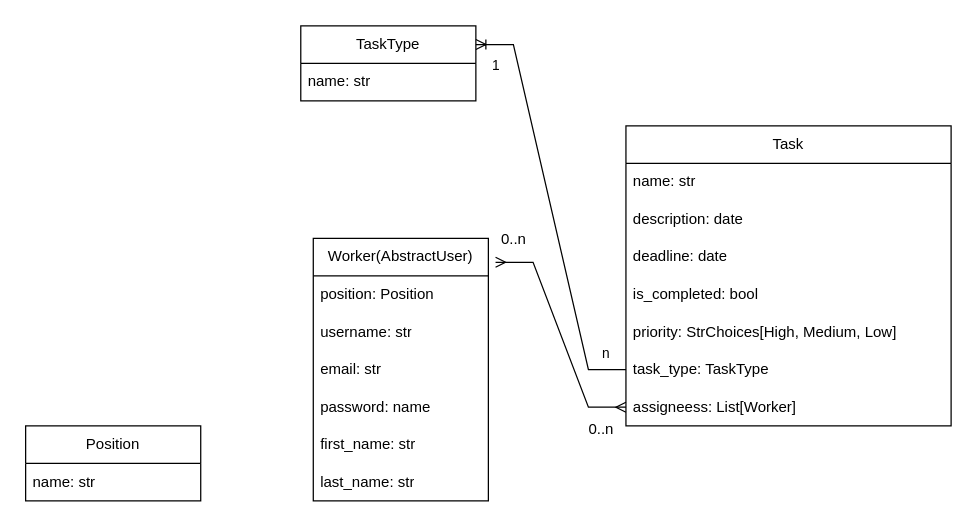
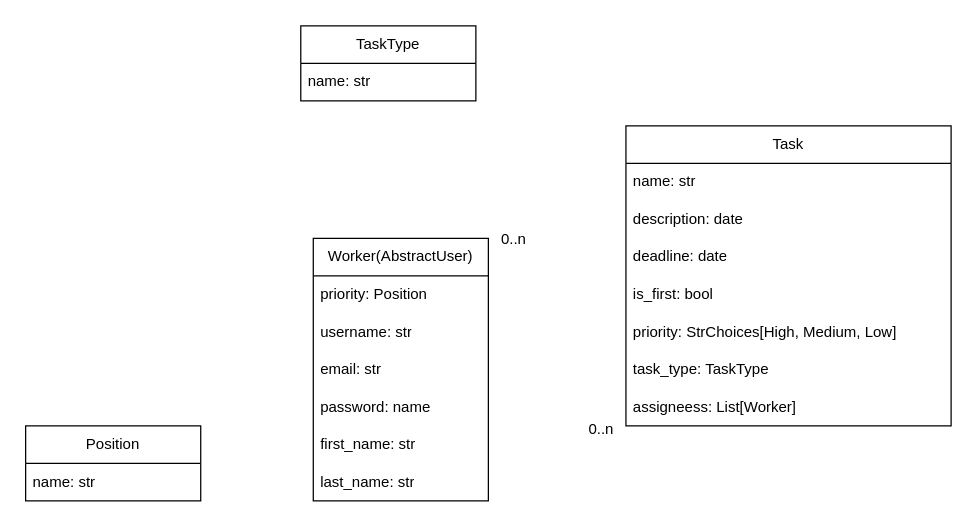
(550, 205) -> none
(385, 294) -> (385, 294)
(699, 294) -> (682, 294)
(560, 333) -> none
